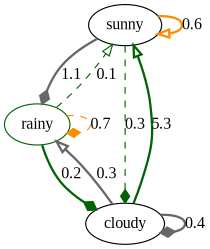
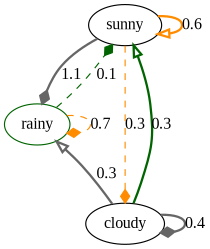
(83, 82) -> (83, 82)
(125, 118) -> (125, 118)
(162, 124) -> (162, 124)
(58, 178) -> none
